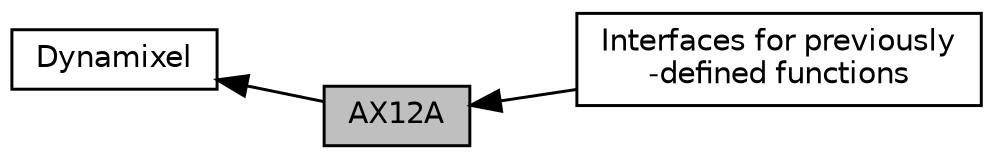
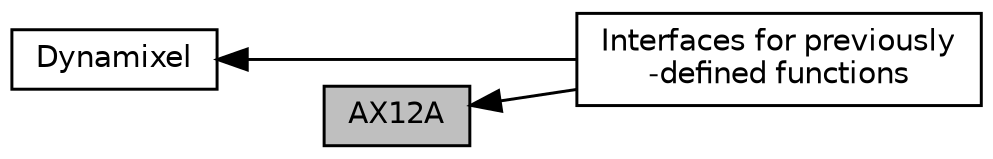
(285, 94) -> (412, 59)
